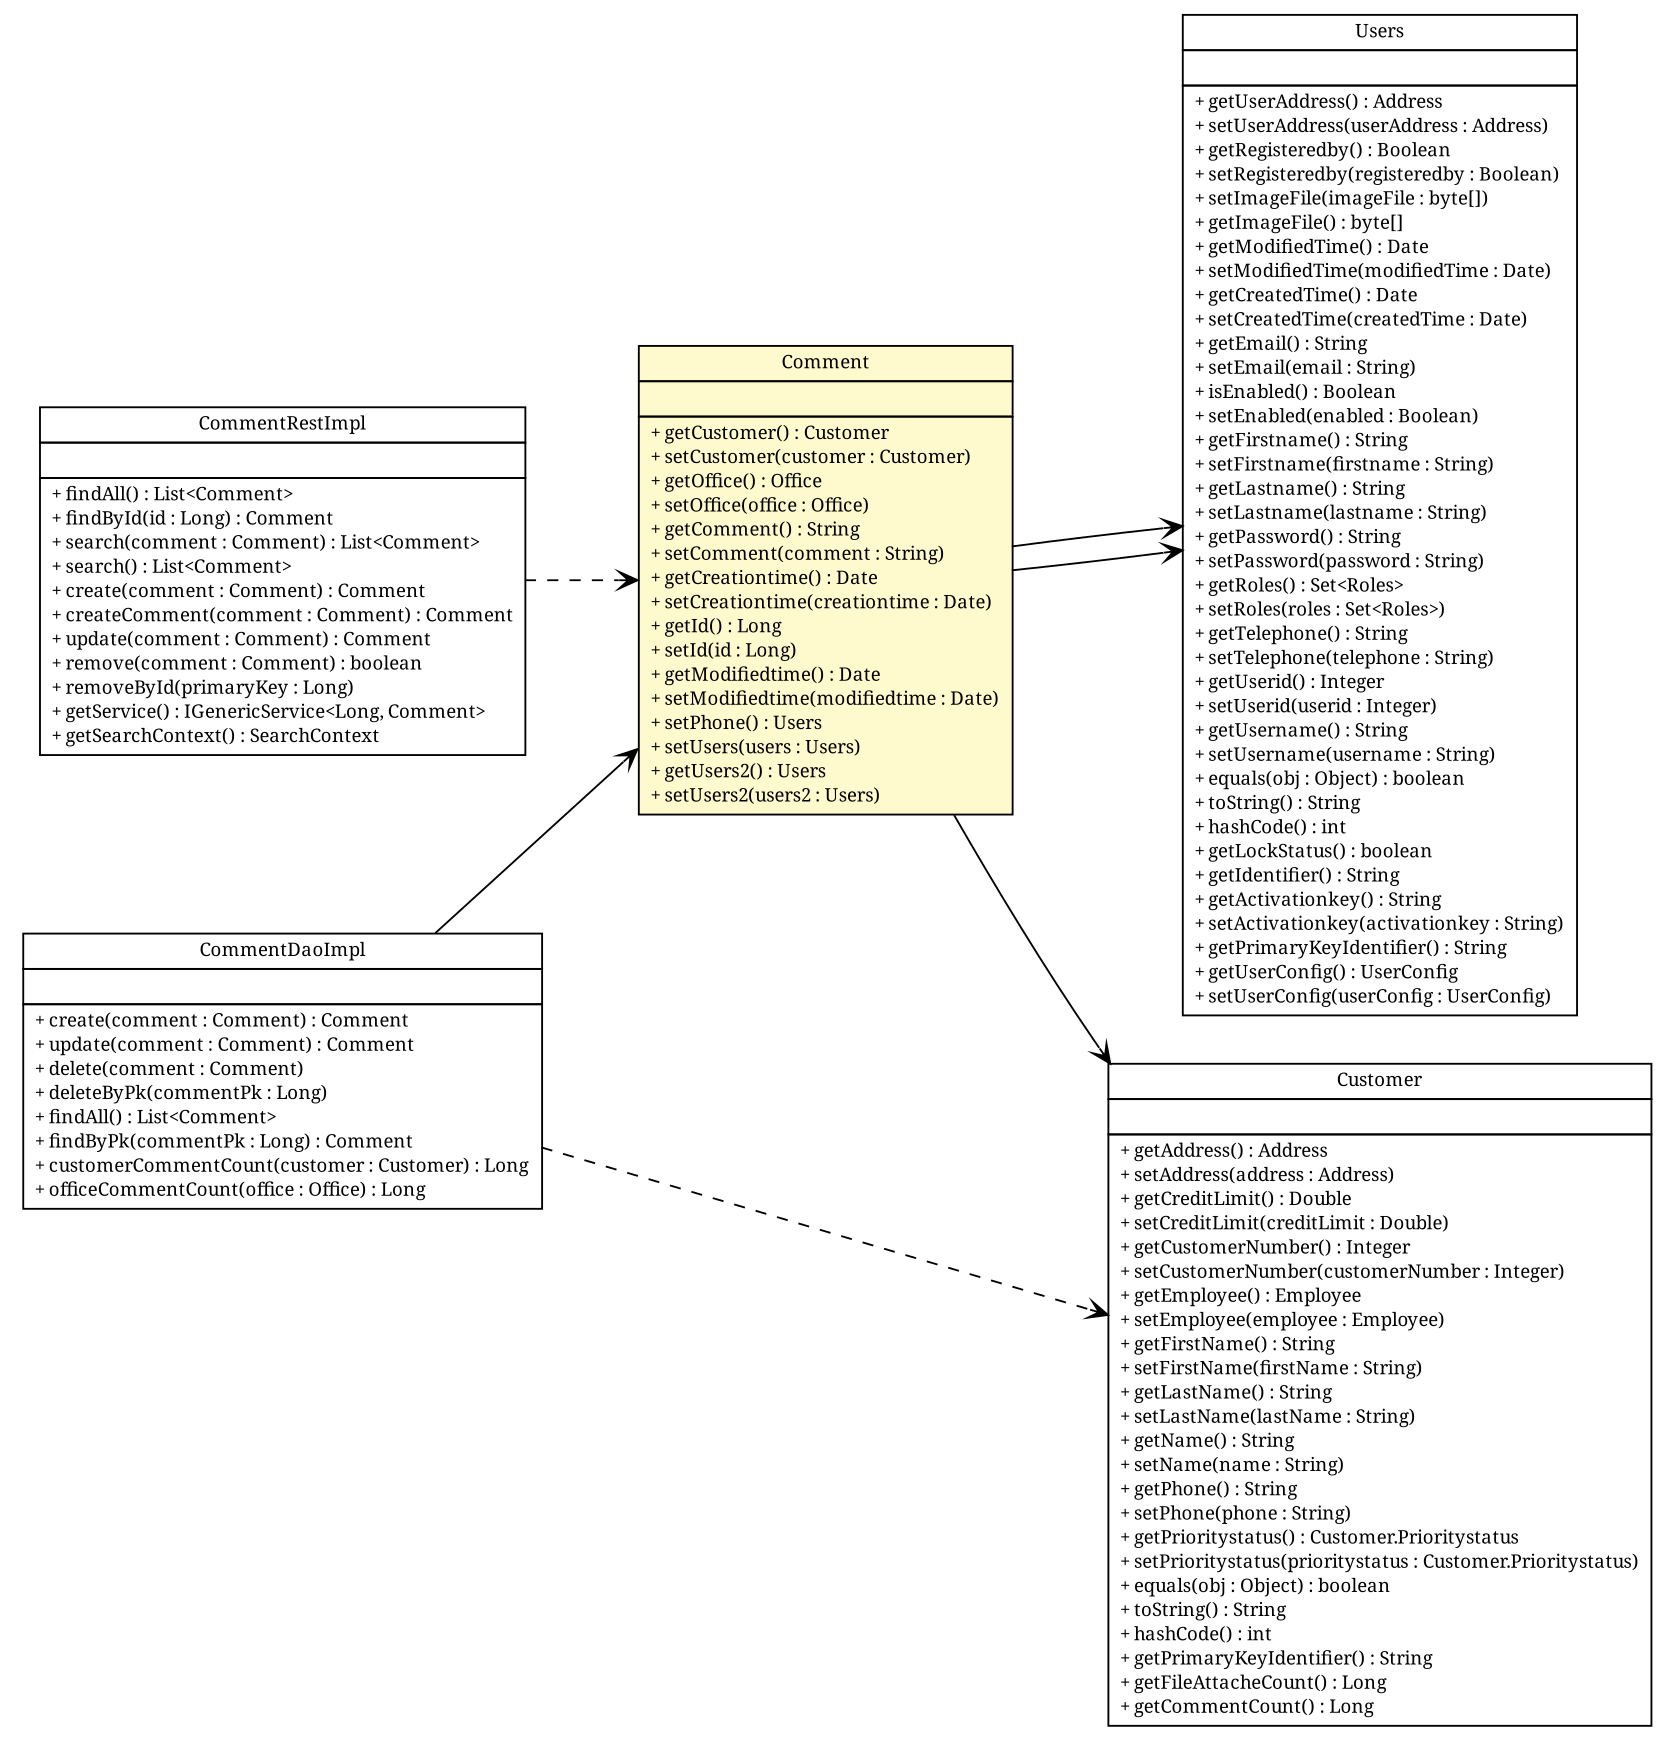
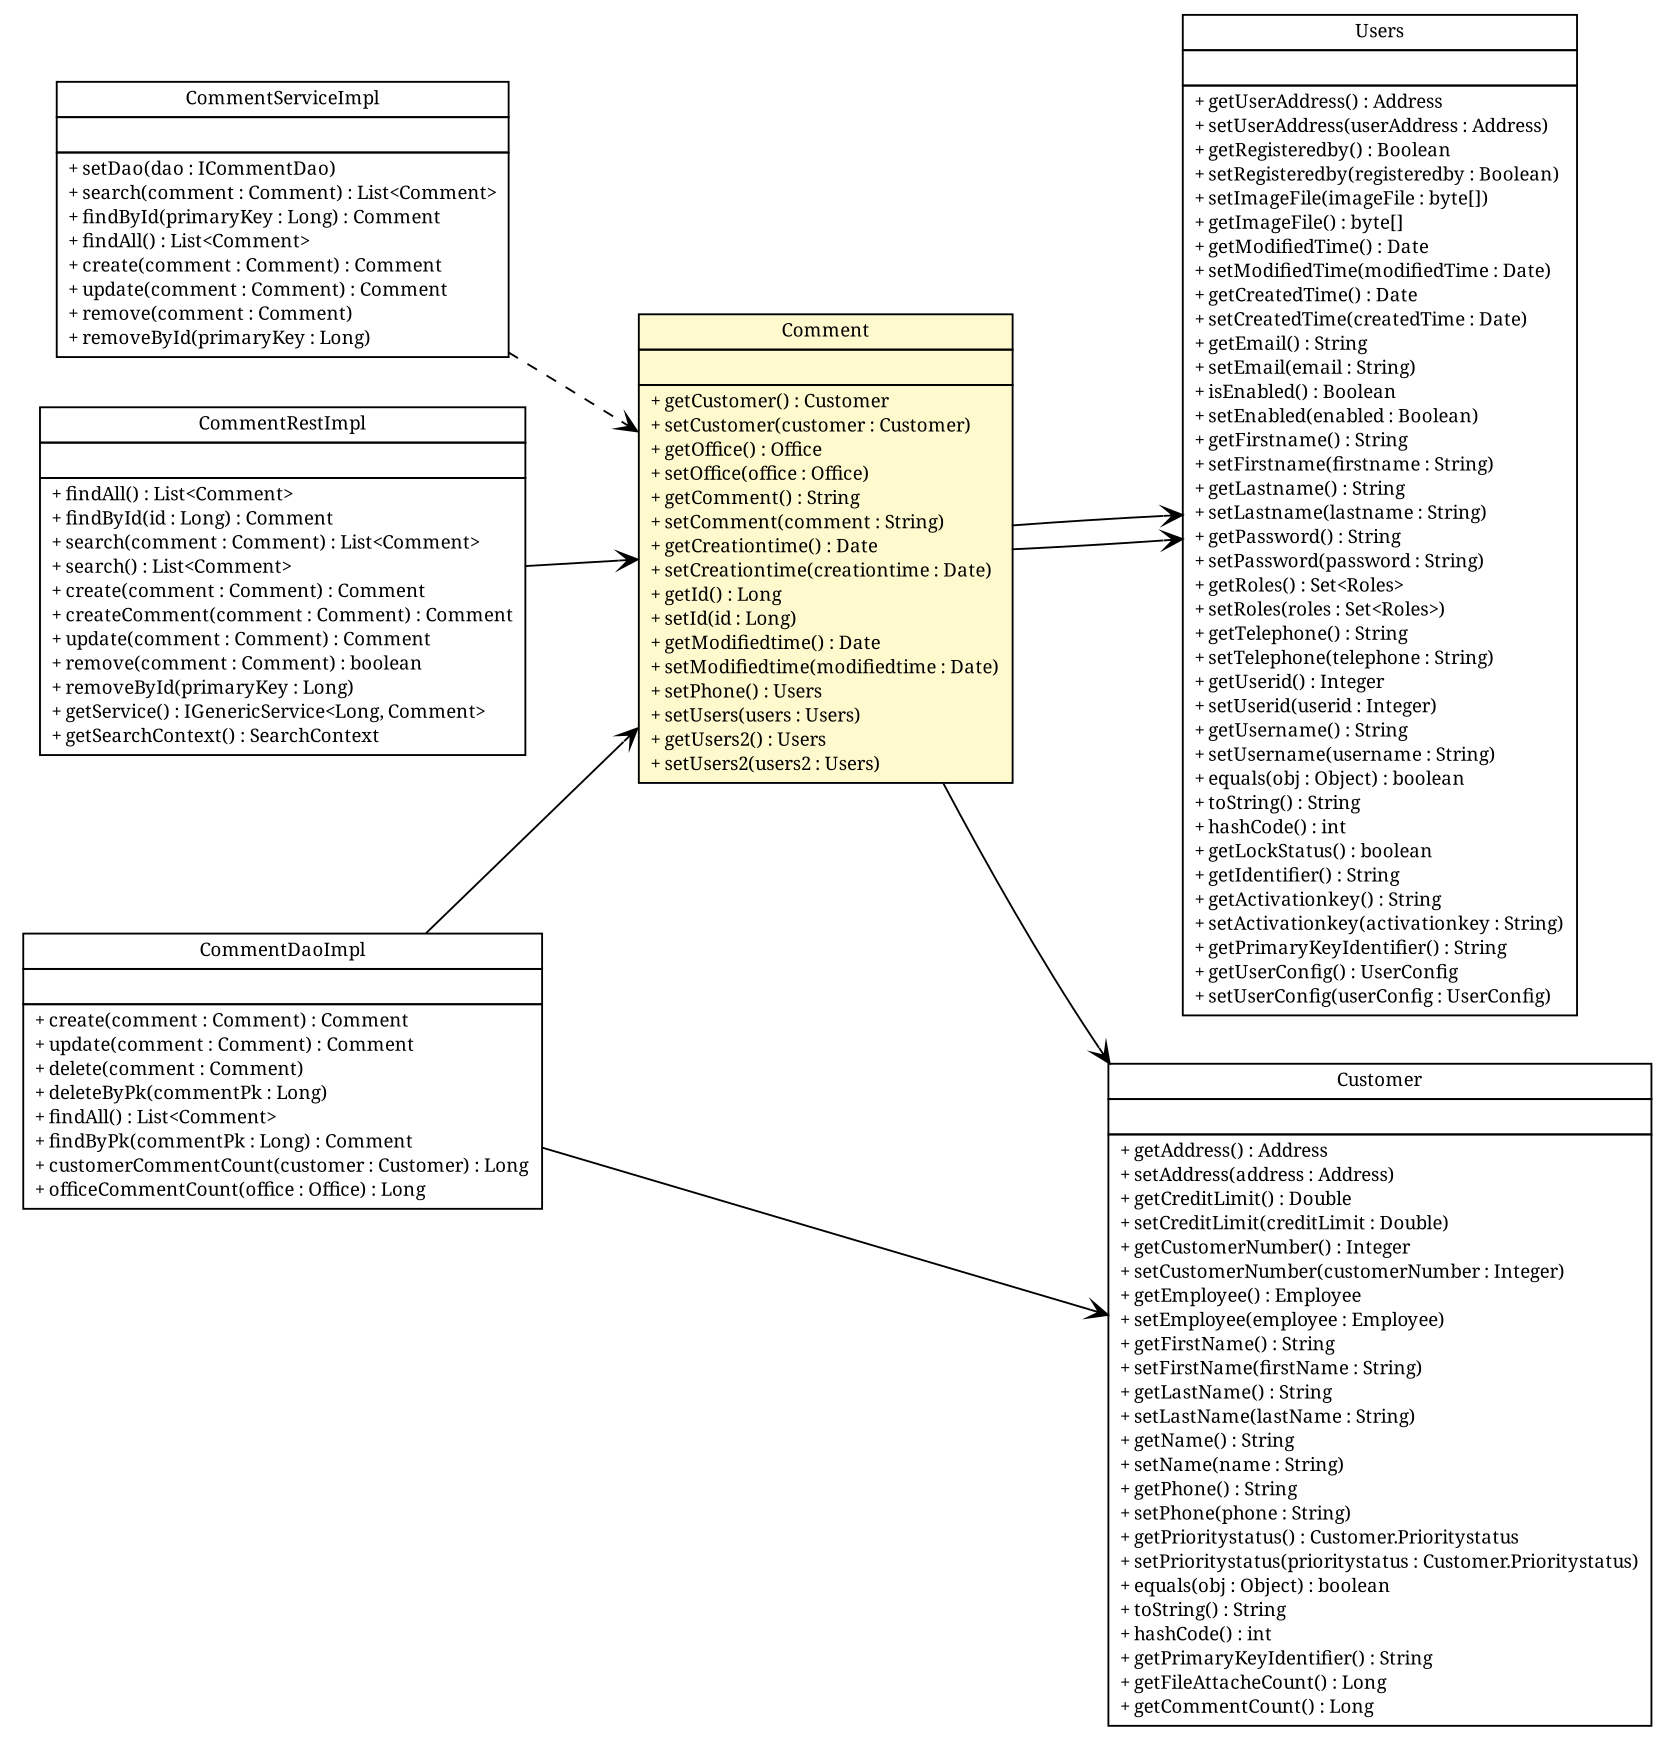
none -> (282, 219)
(572, 580) -> (572, 563)
(816, 1229) -> (816, 1229)
